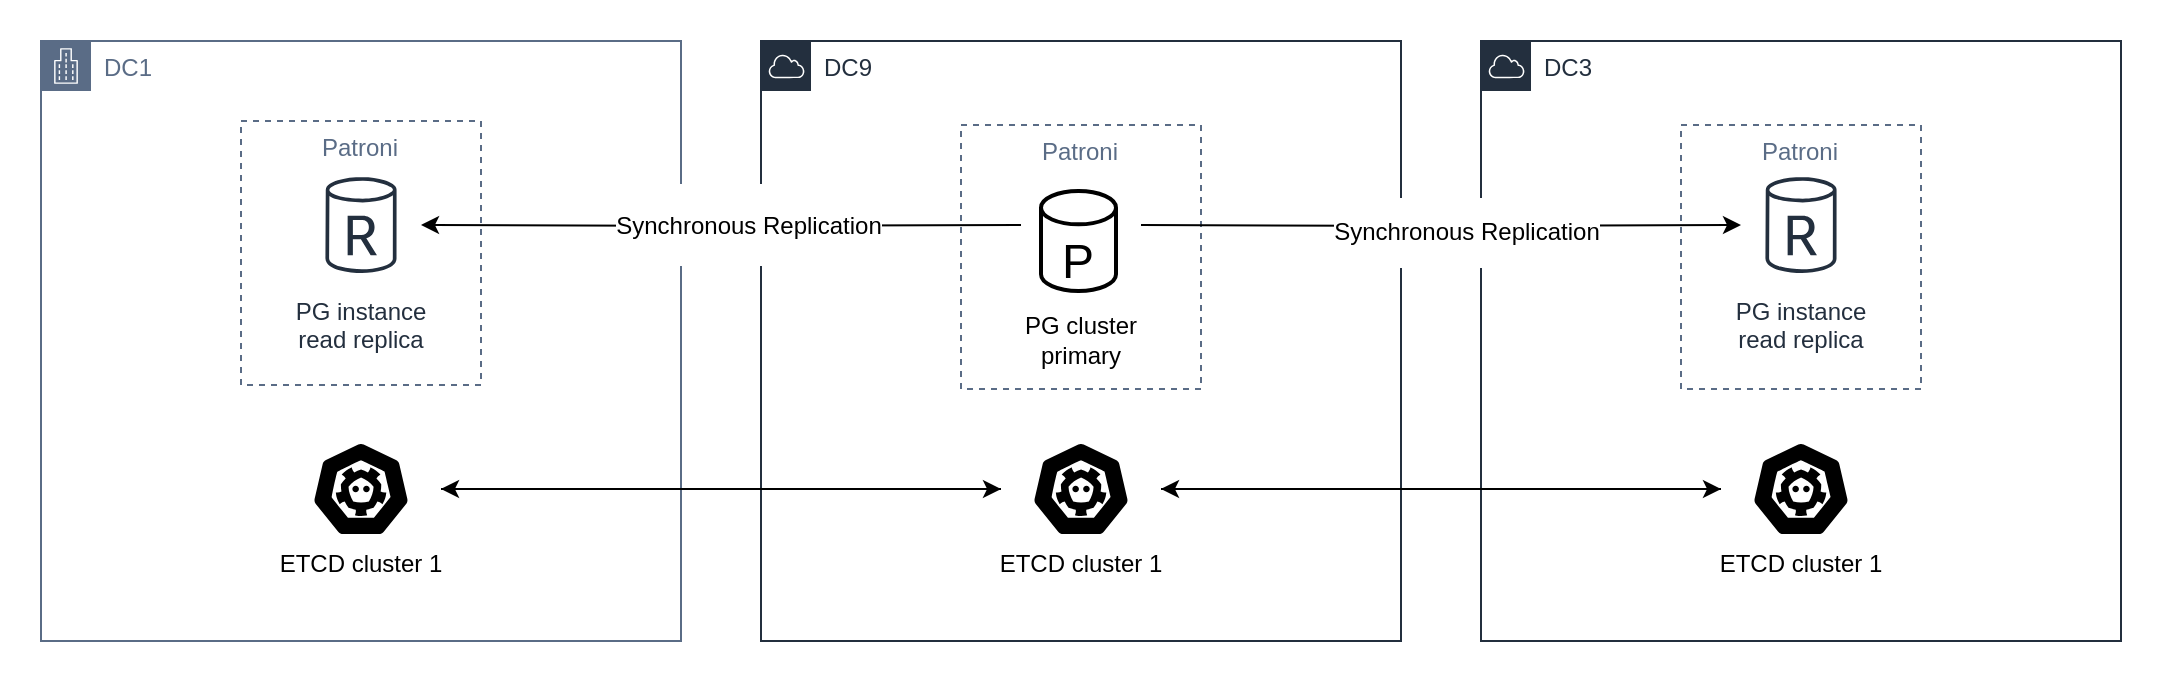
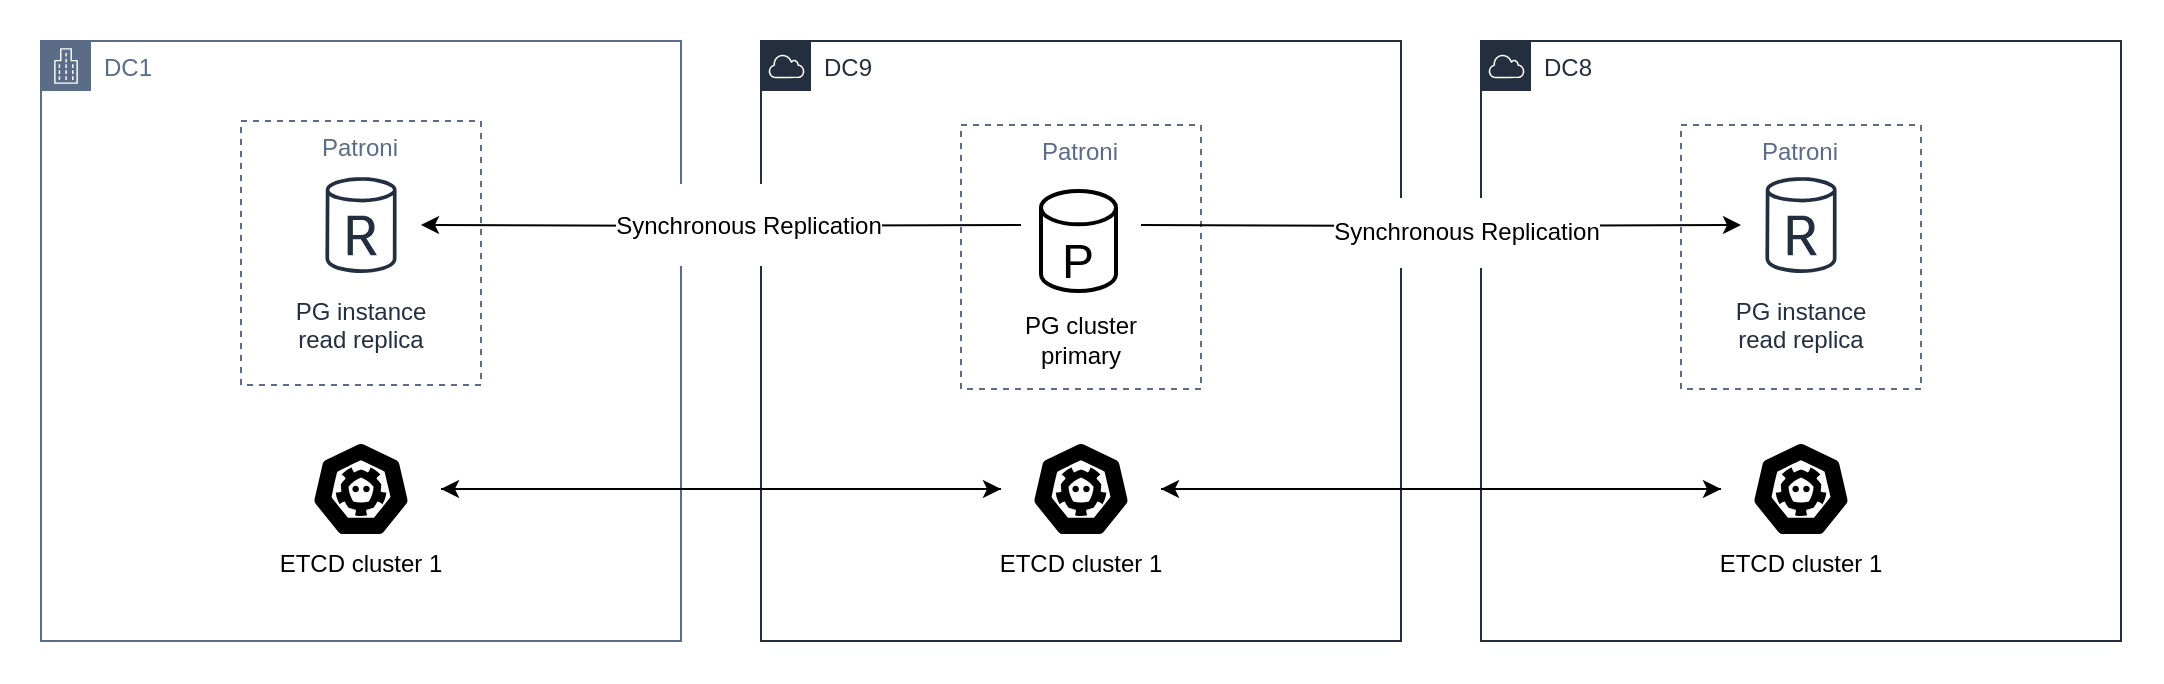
(1565, 69) -> (1565, 69)
